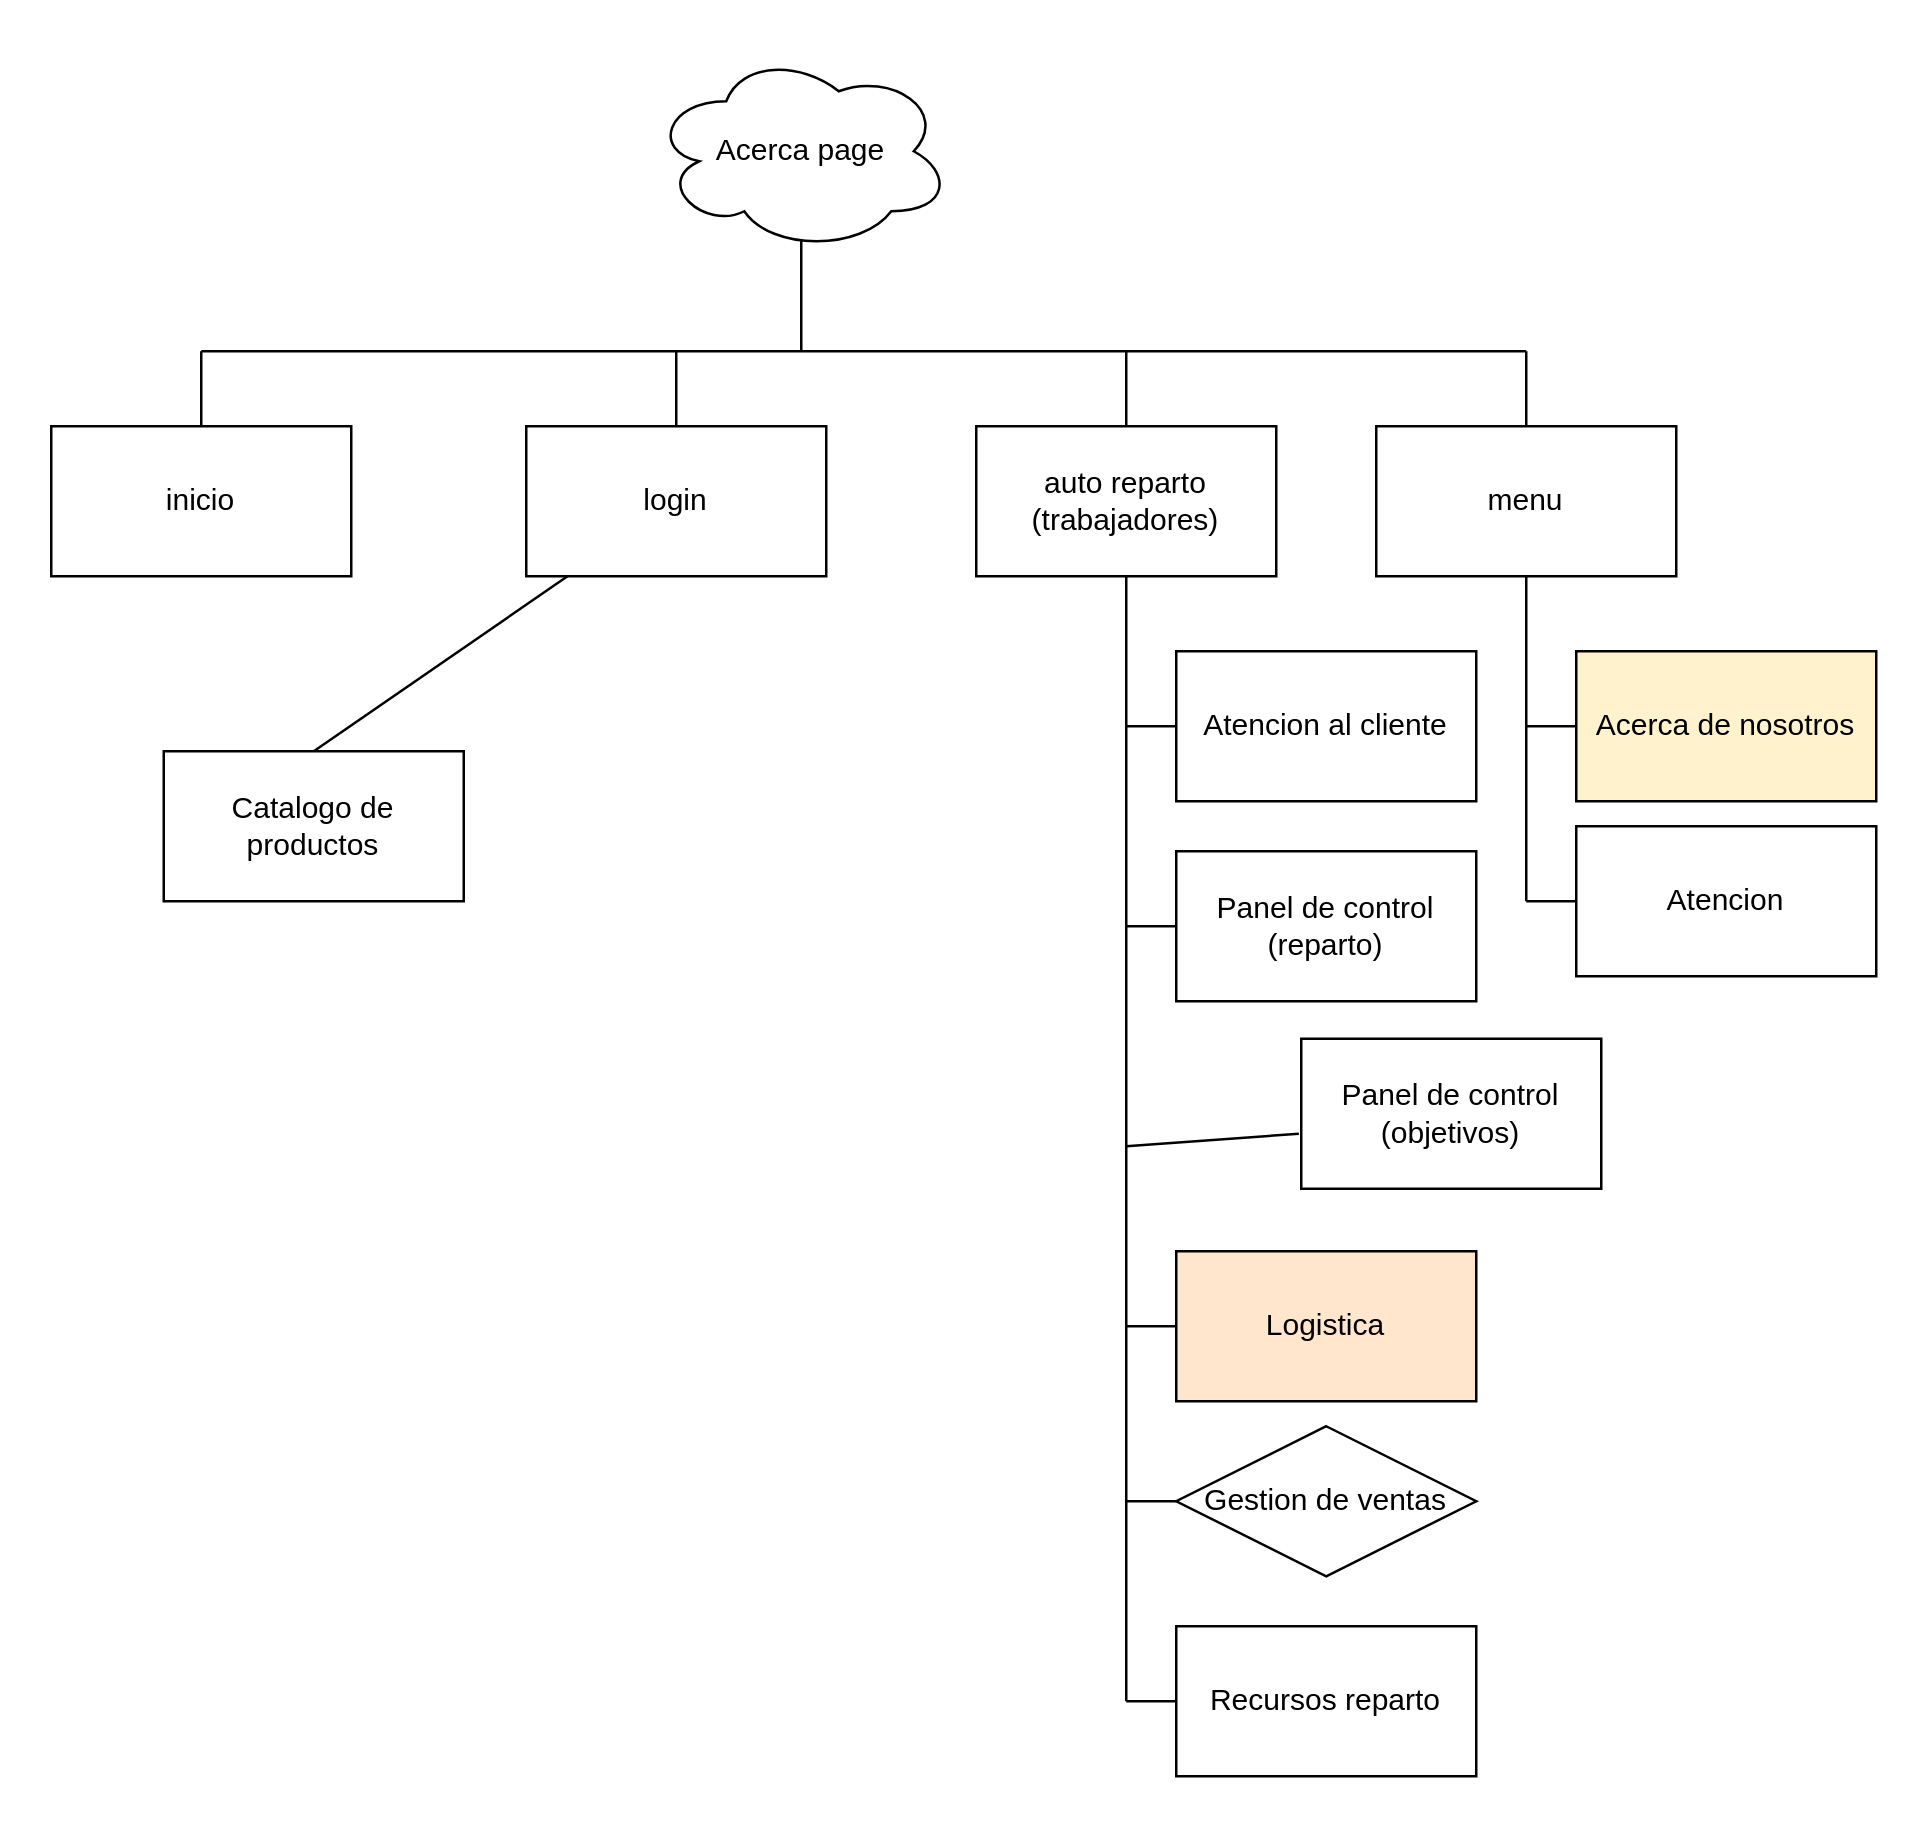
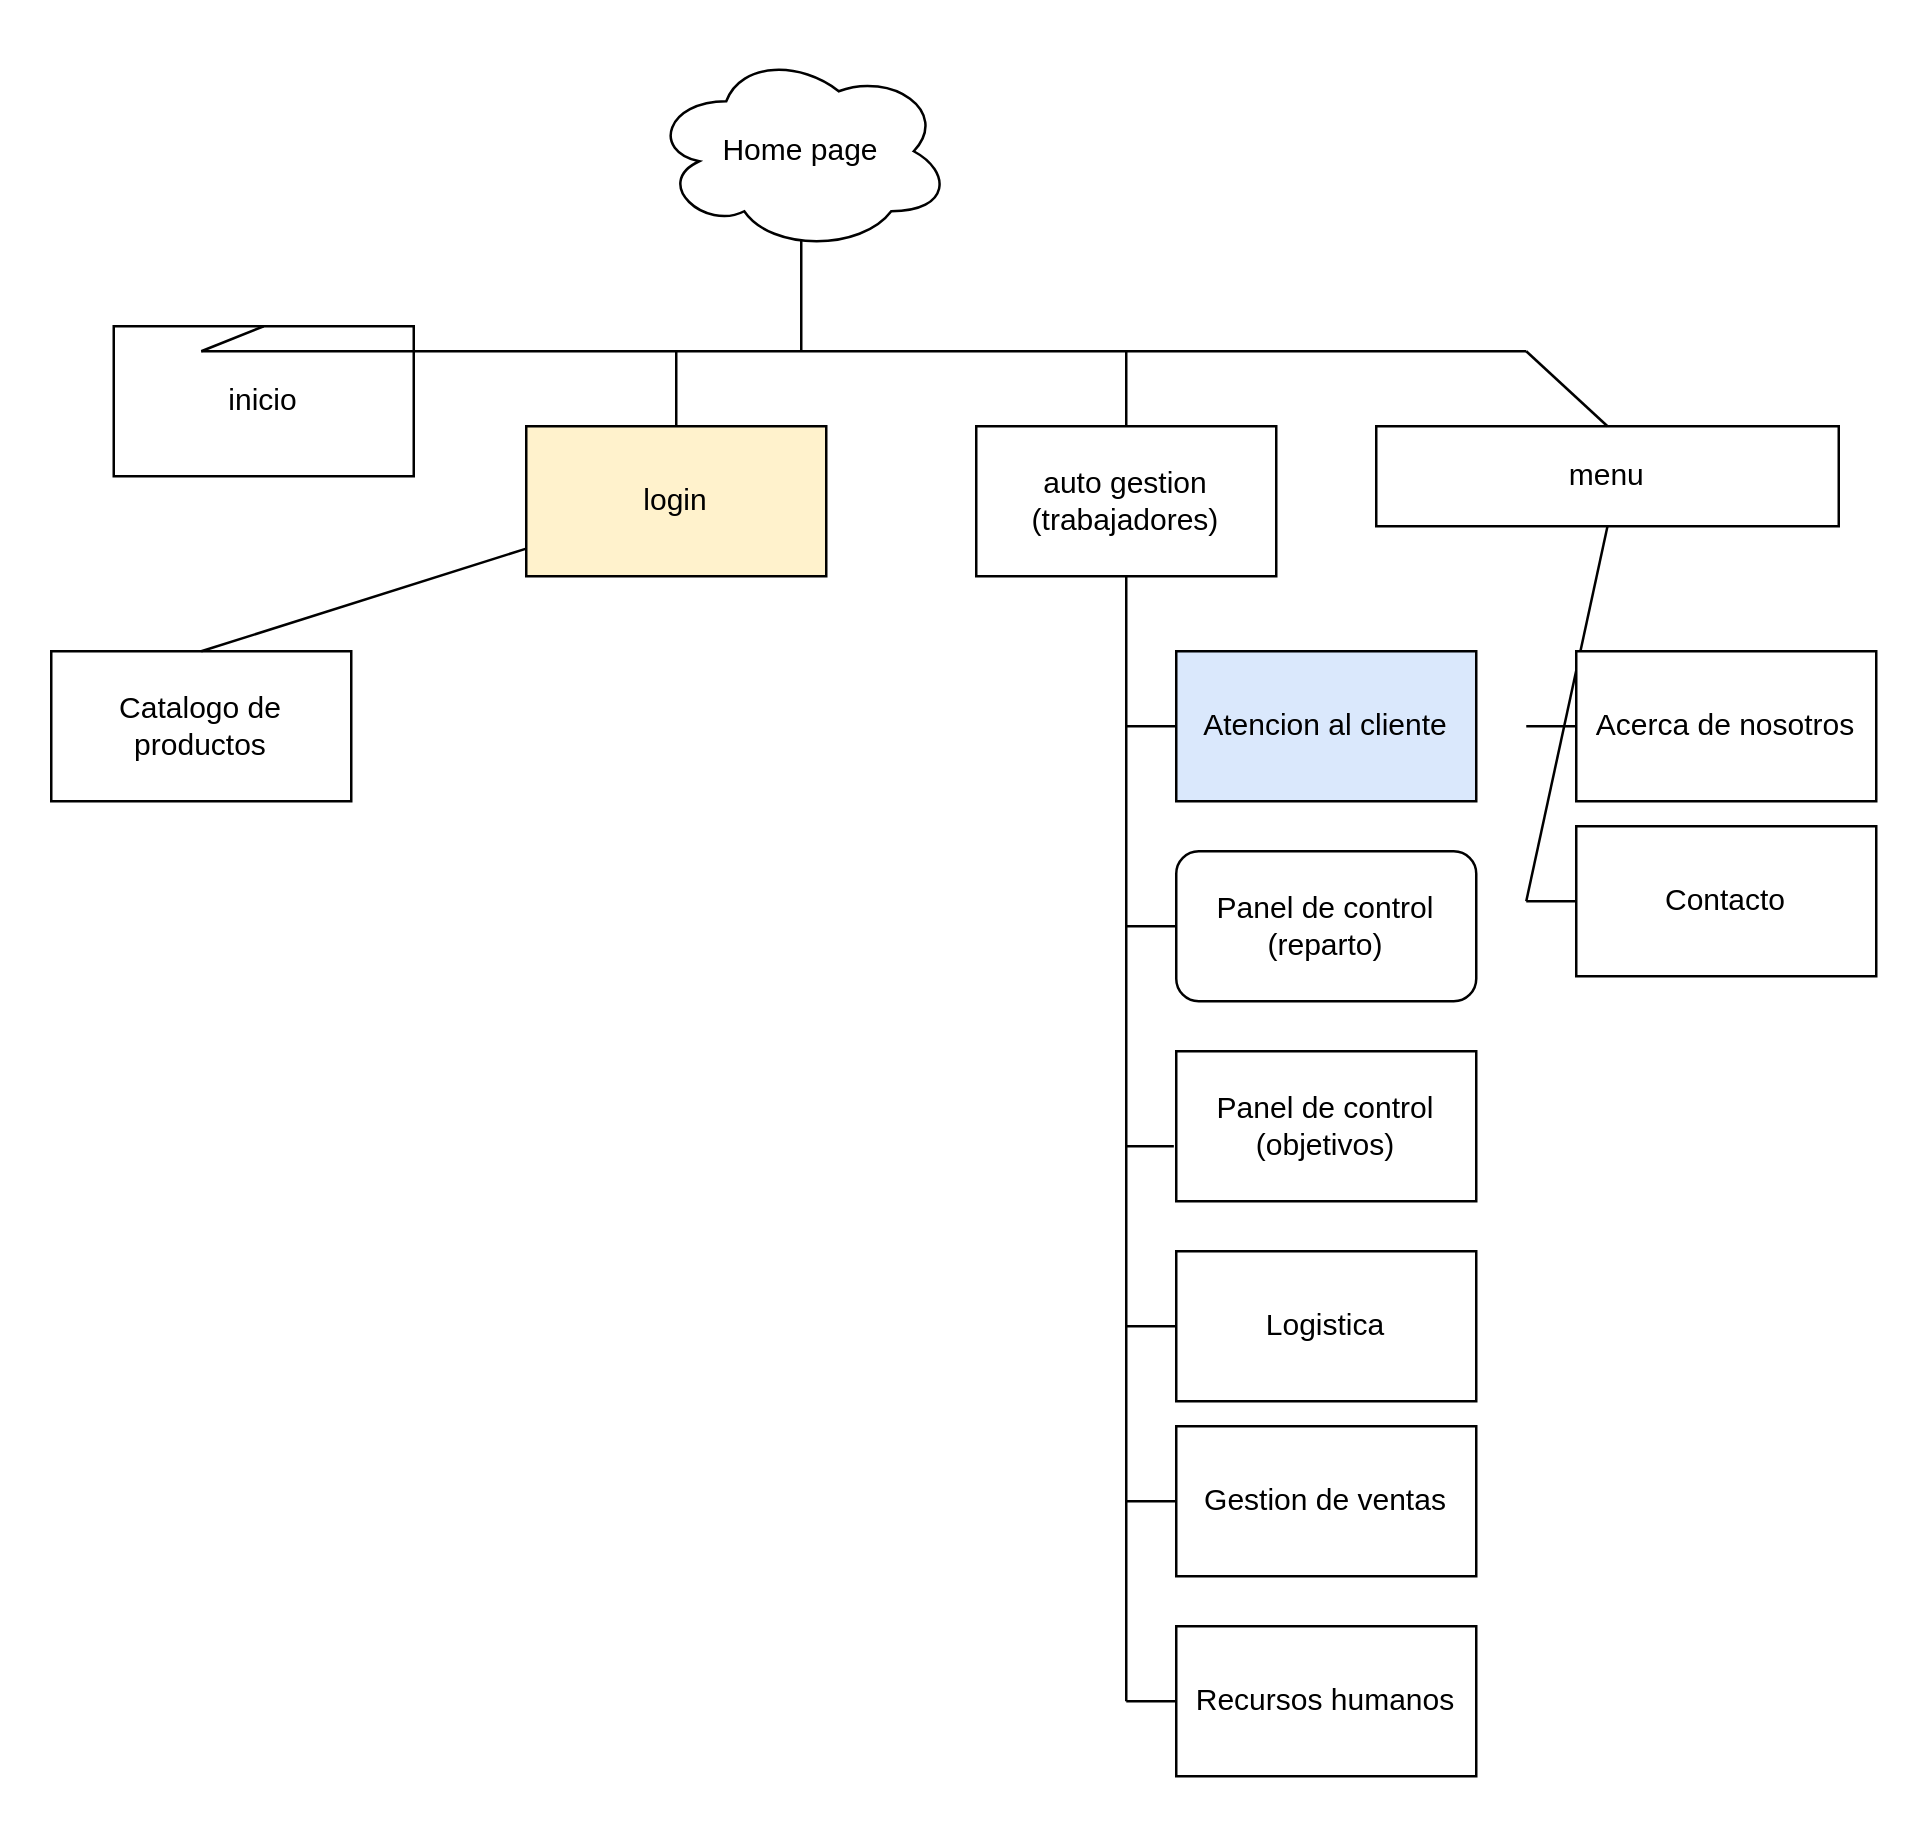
(801, 151) -> (801, 151)
(201, 501) -> (264, 401)
(676, 501) -> (676, 501)
(1126, 501) -> (1126, 501)
(1526, 501) -> (1608, 476)
(1326, 726) -> (1326, 726)
(1726, 726) -> (1726, 726)
(314, 826) -> (201, 726)
(1726, 901) -> (1726, 901)
(1326, 926) -> (1326, 926)
(1451, 1114) -> (1326, 1126)
(1326, 1326) -> (1326, 1326)
(1326, 1501) -> (1326, 1501)
(1326, 1701) -> (1326, 1701)
